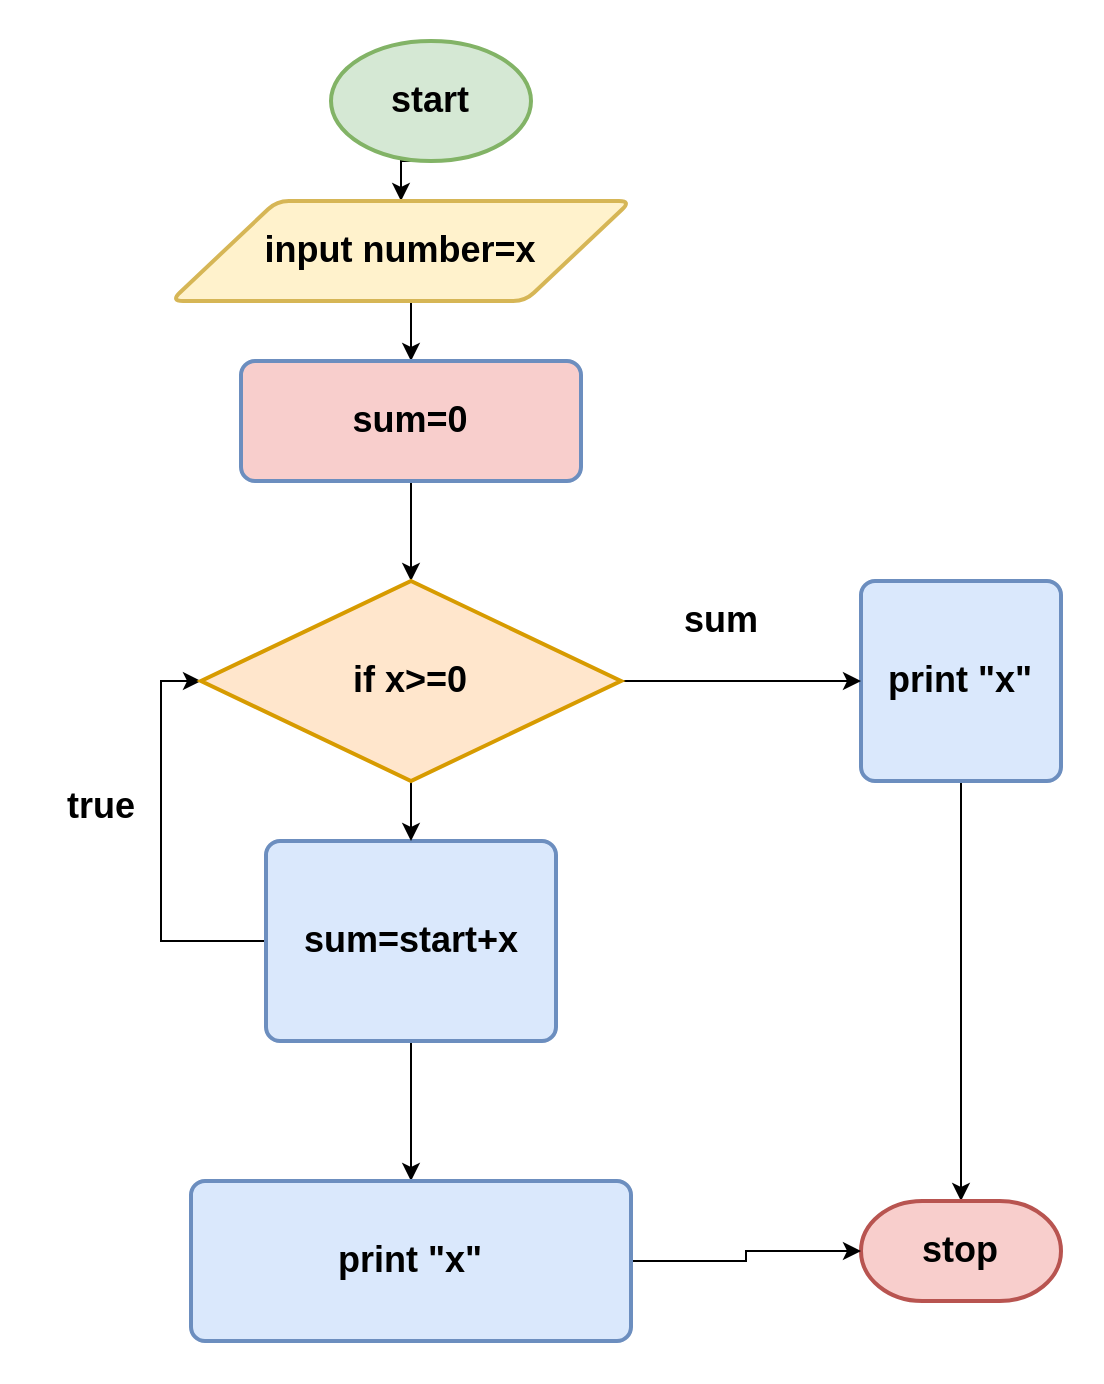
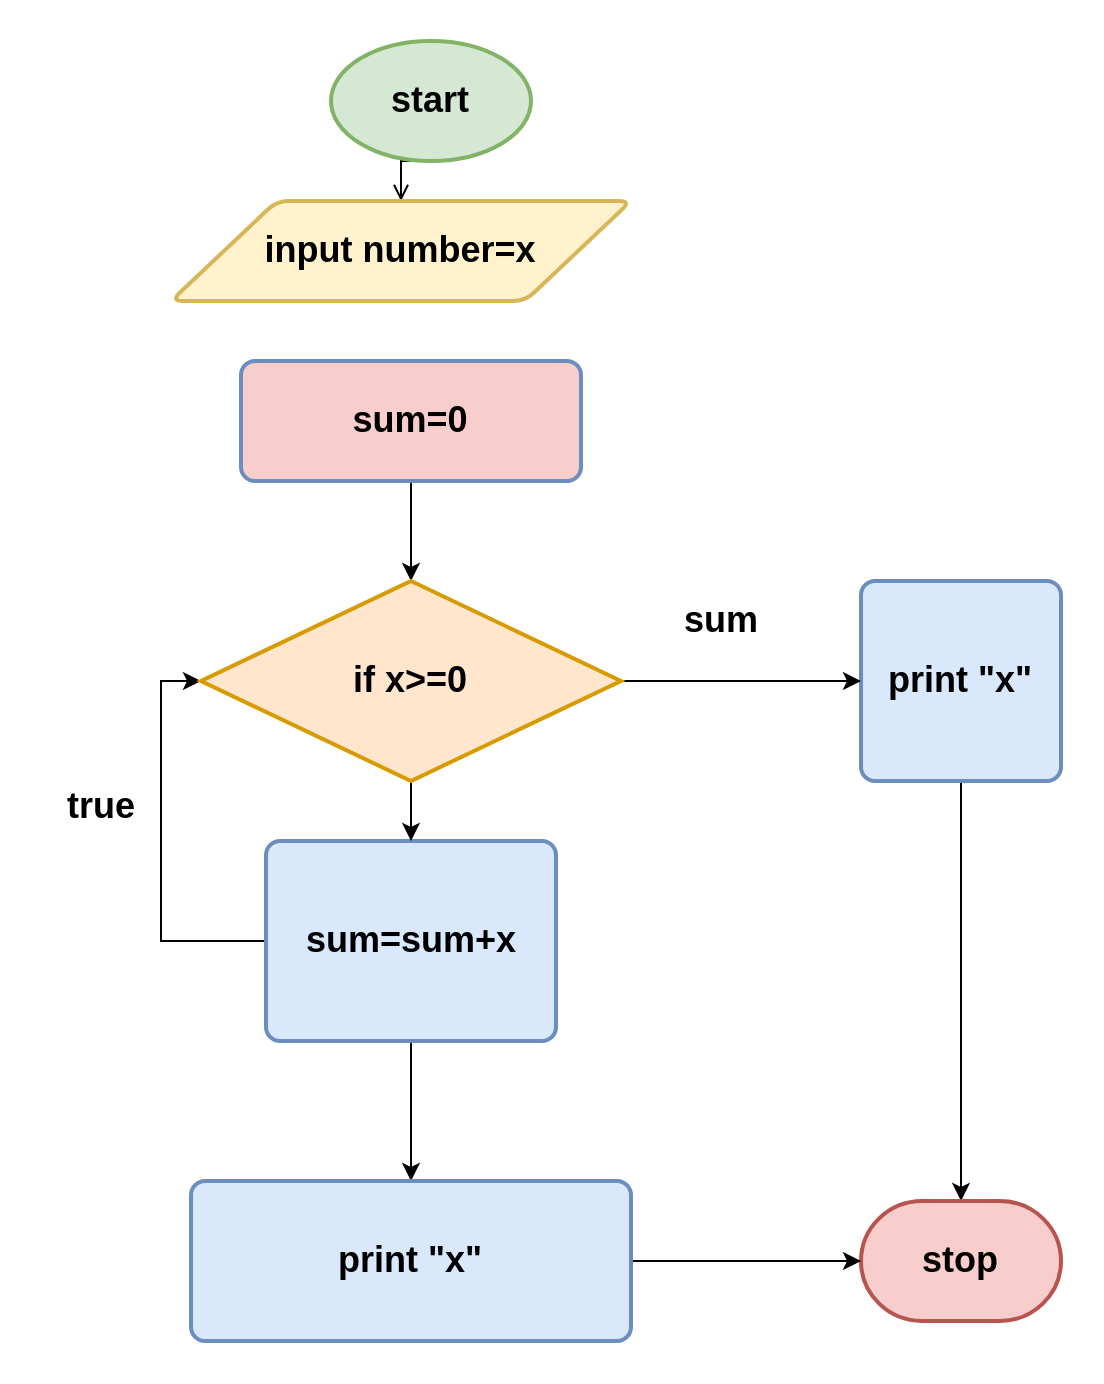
(401, 186) -> (401, 189)
(411, 323) -> none
(412, 941) -> (412, 941)
(961, 1251) -> (961, 1261)
